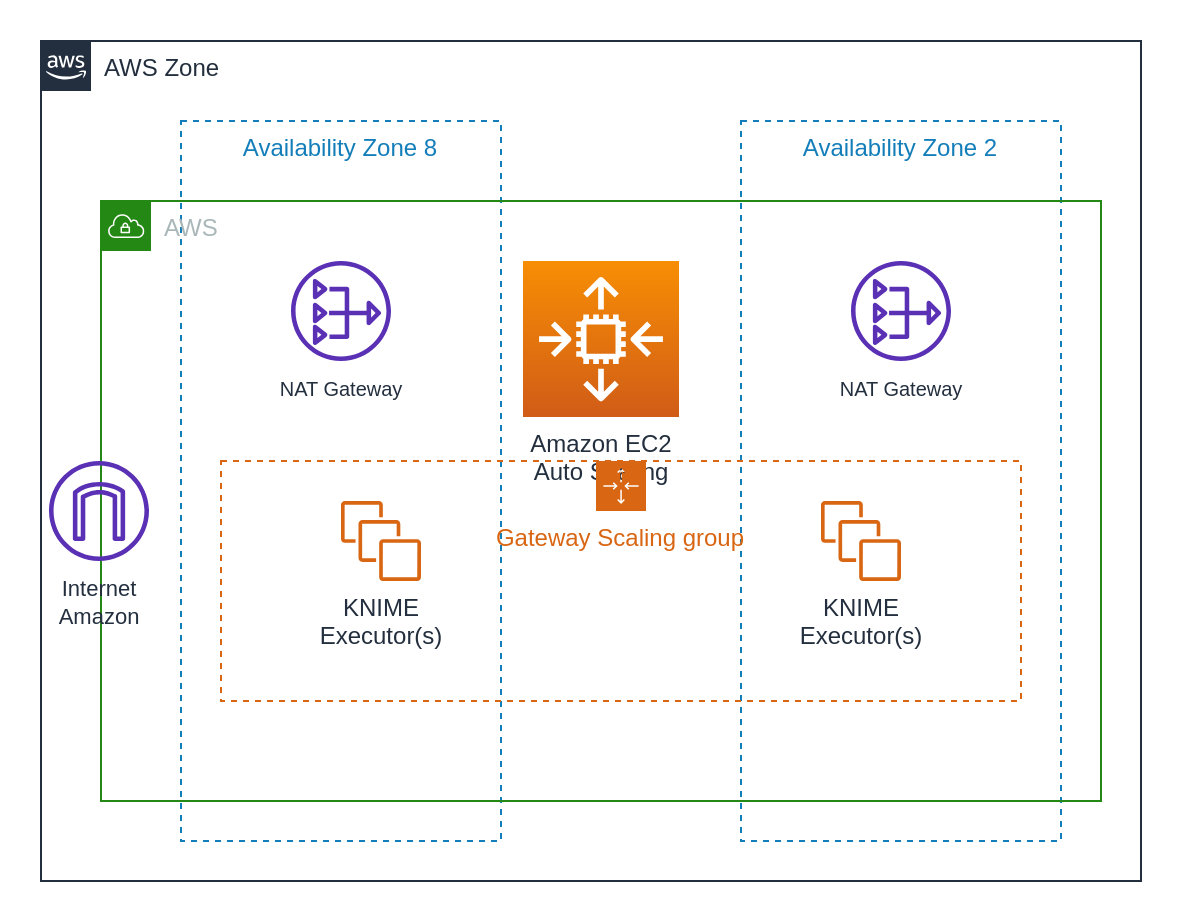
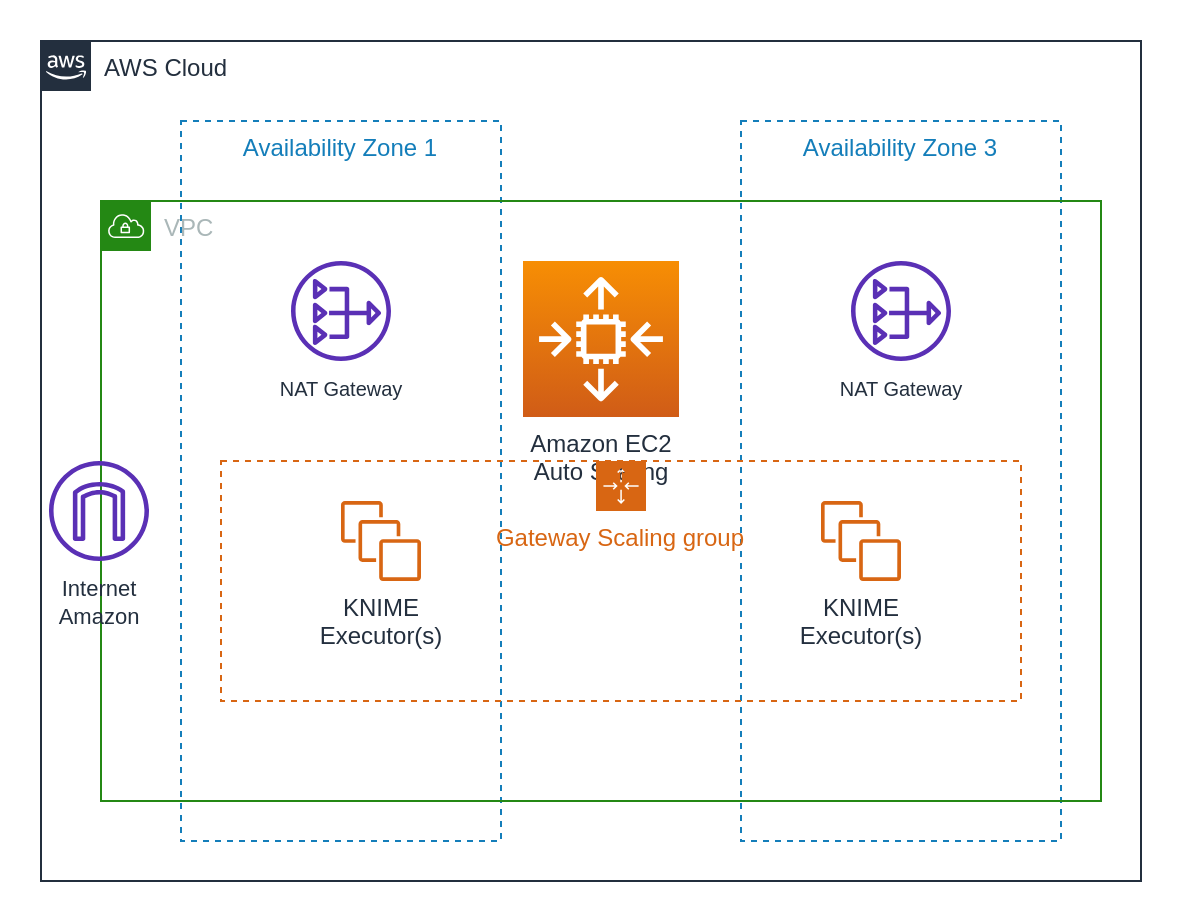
(156, 69) -> (159, 69)
(340, 148) -> (340, 148)
(900, 148) -> (900, 148)
(185, 229) -> (185, 229)
